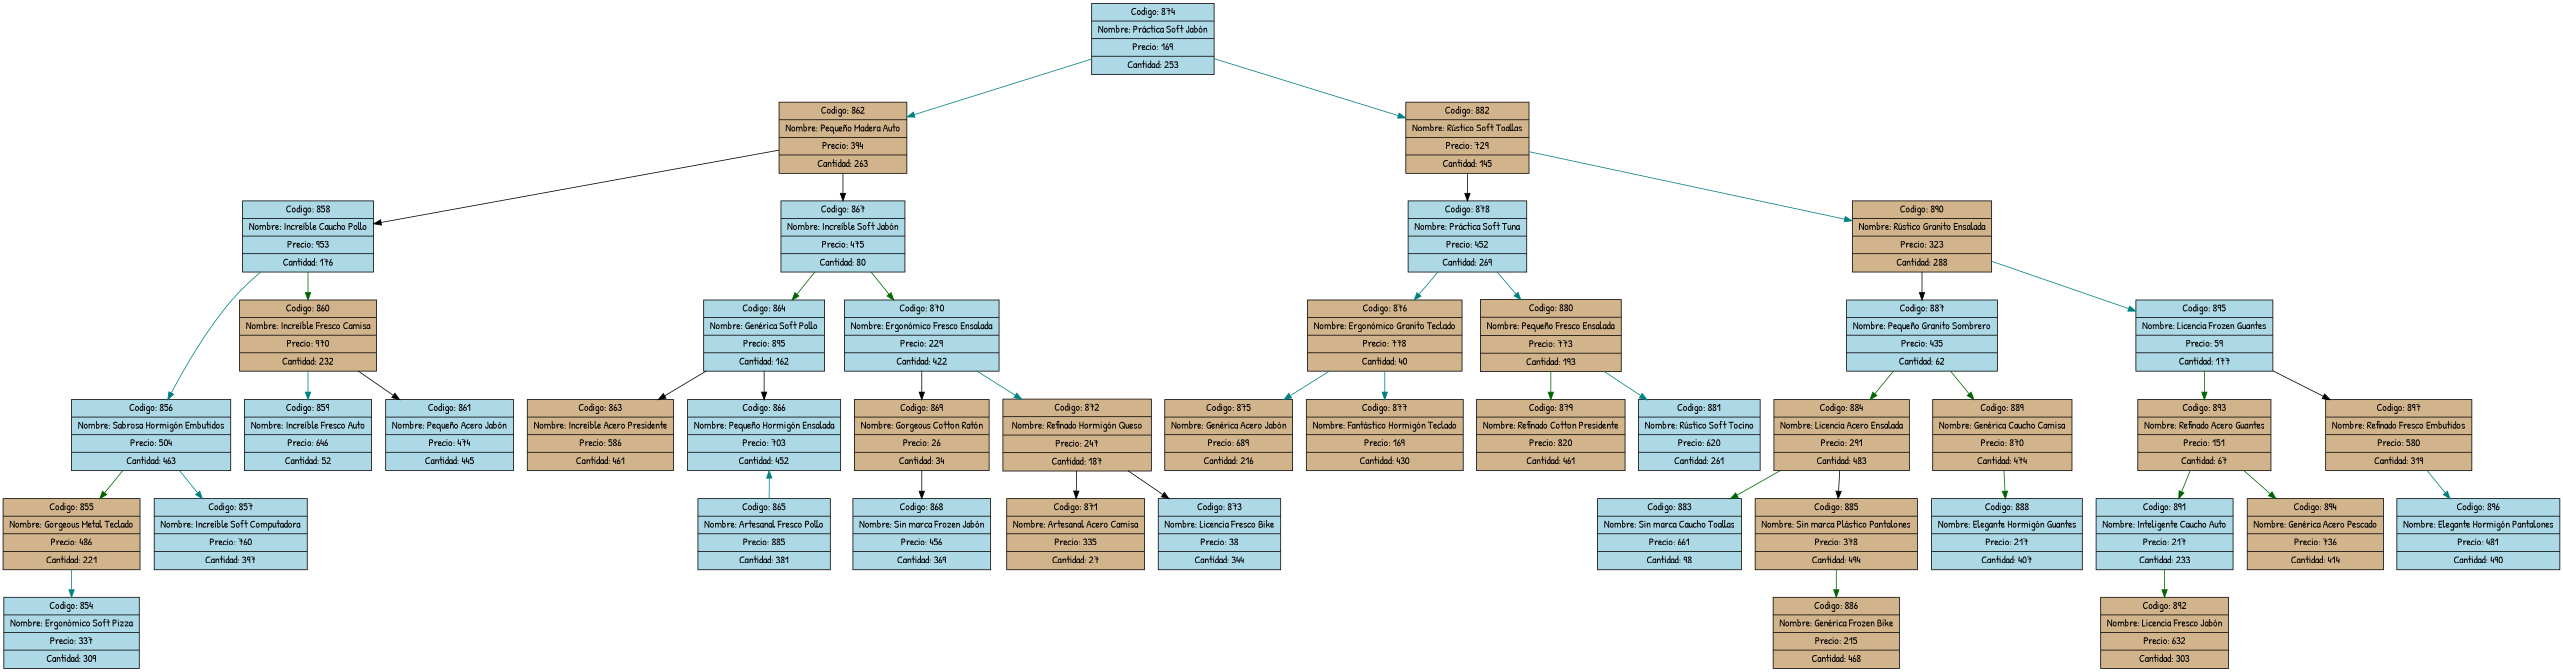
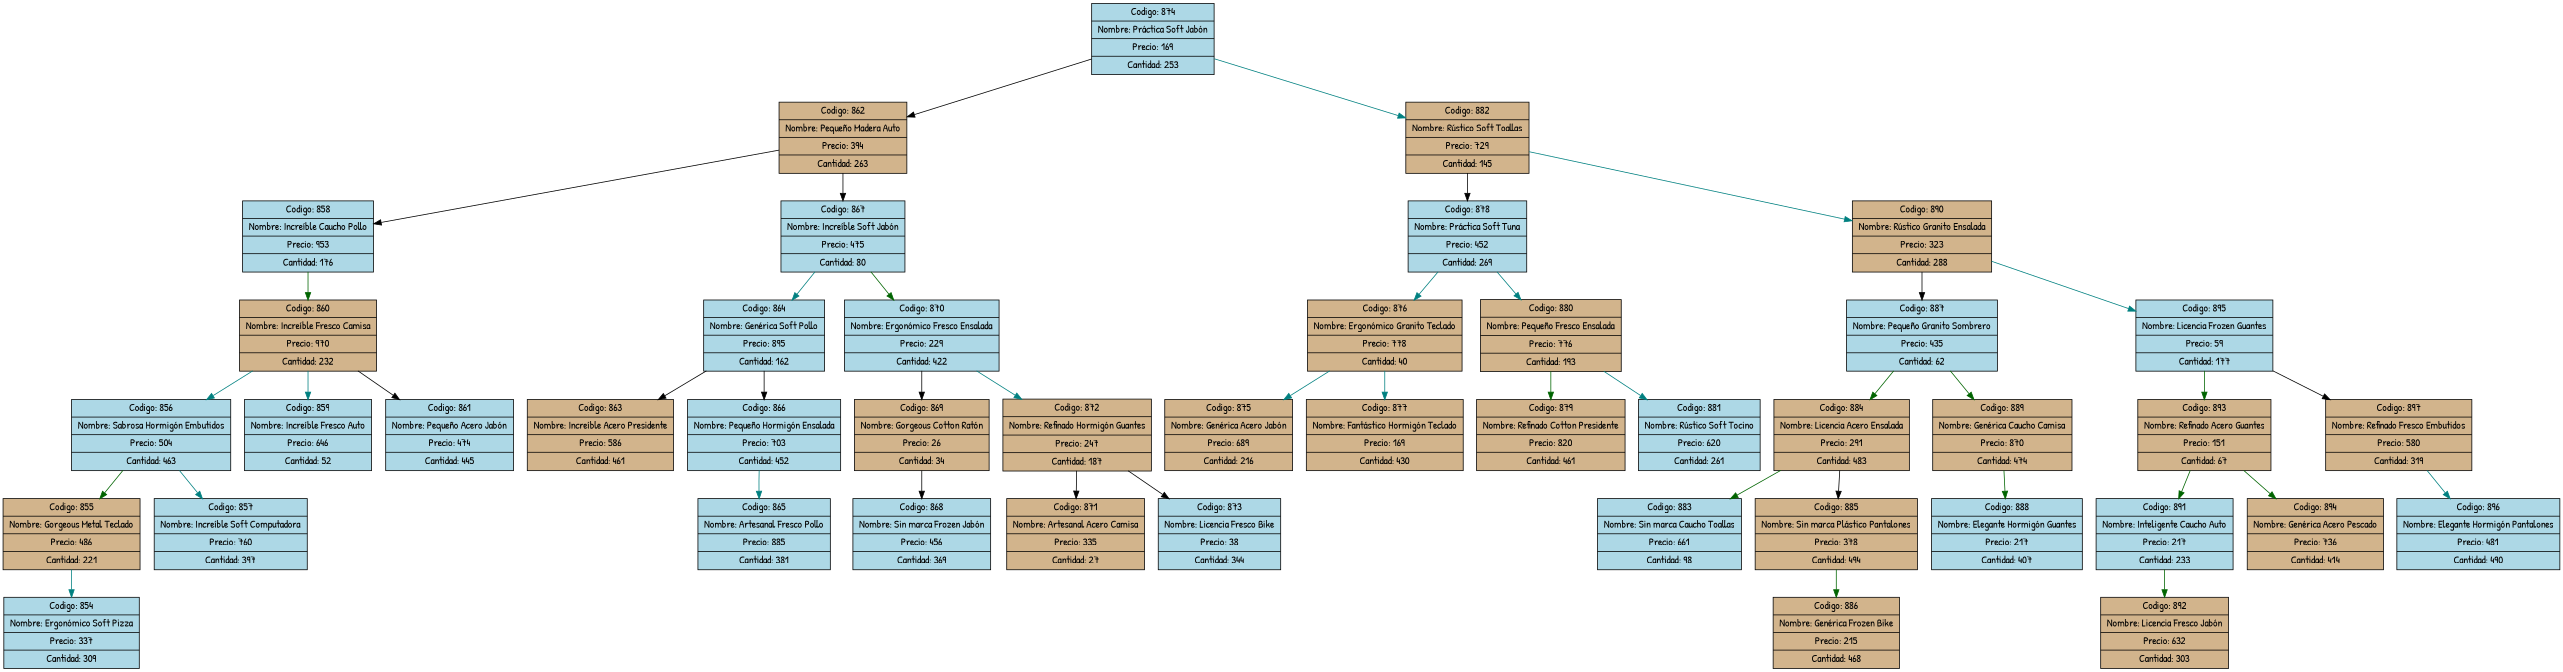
(1003, 87) -> (1003, 87)
(806, 283) -> (806, 283)
(210, 328) -> (233, 383)
(1551, 344) -> (1551, 344)
(1077, 425) -> (1077, 425)
(769, 489) -> (759, 481)
